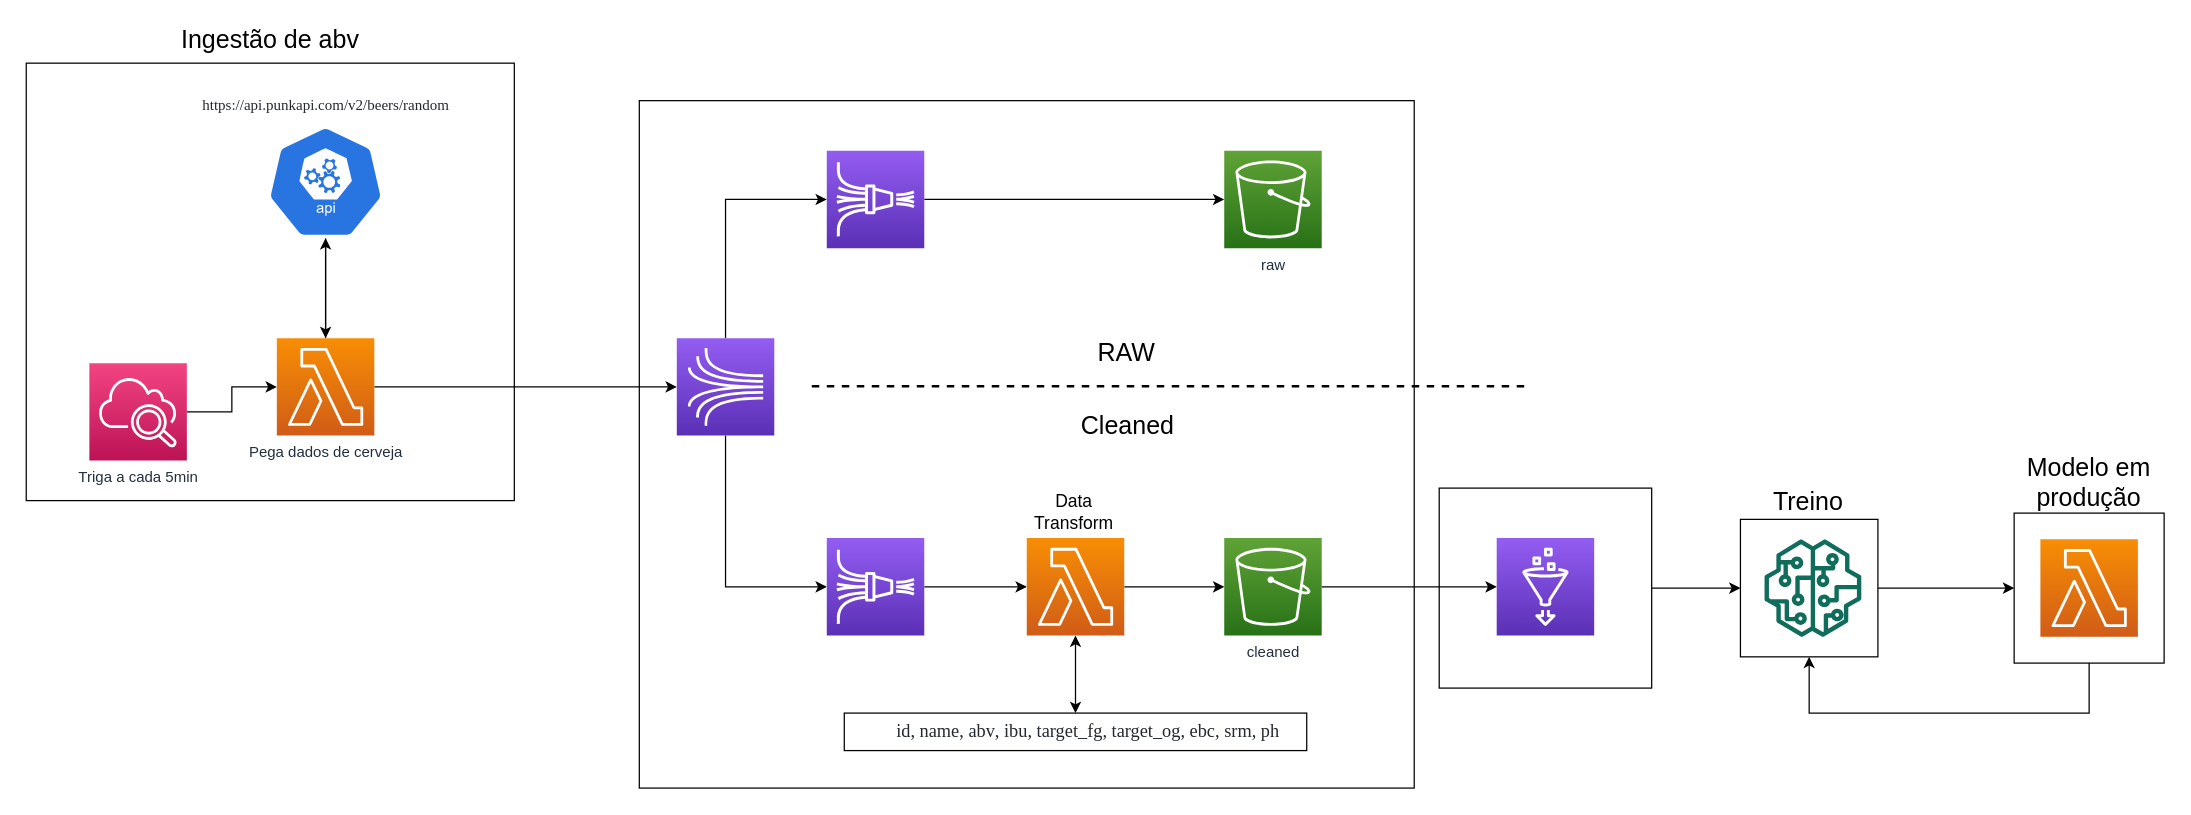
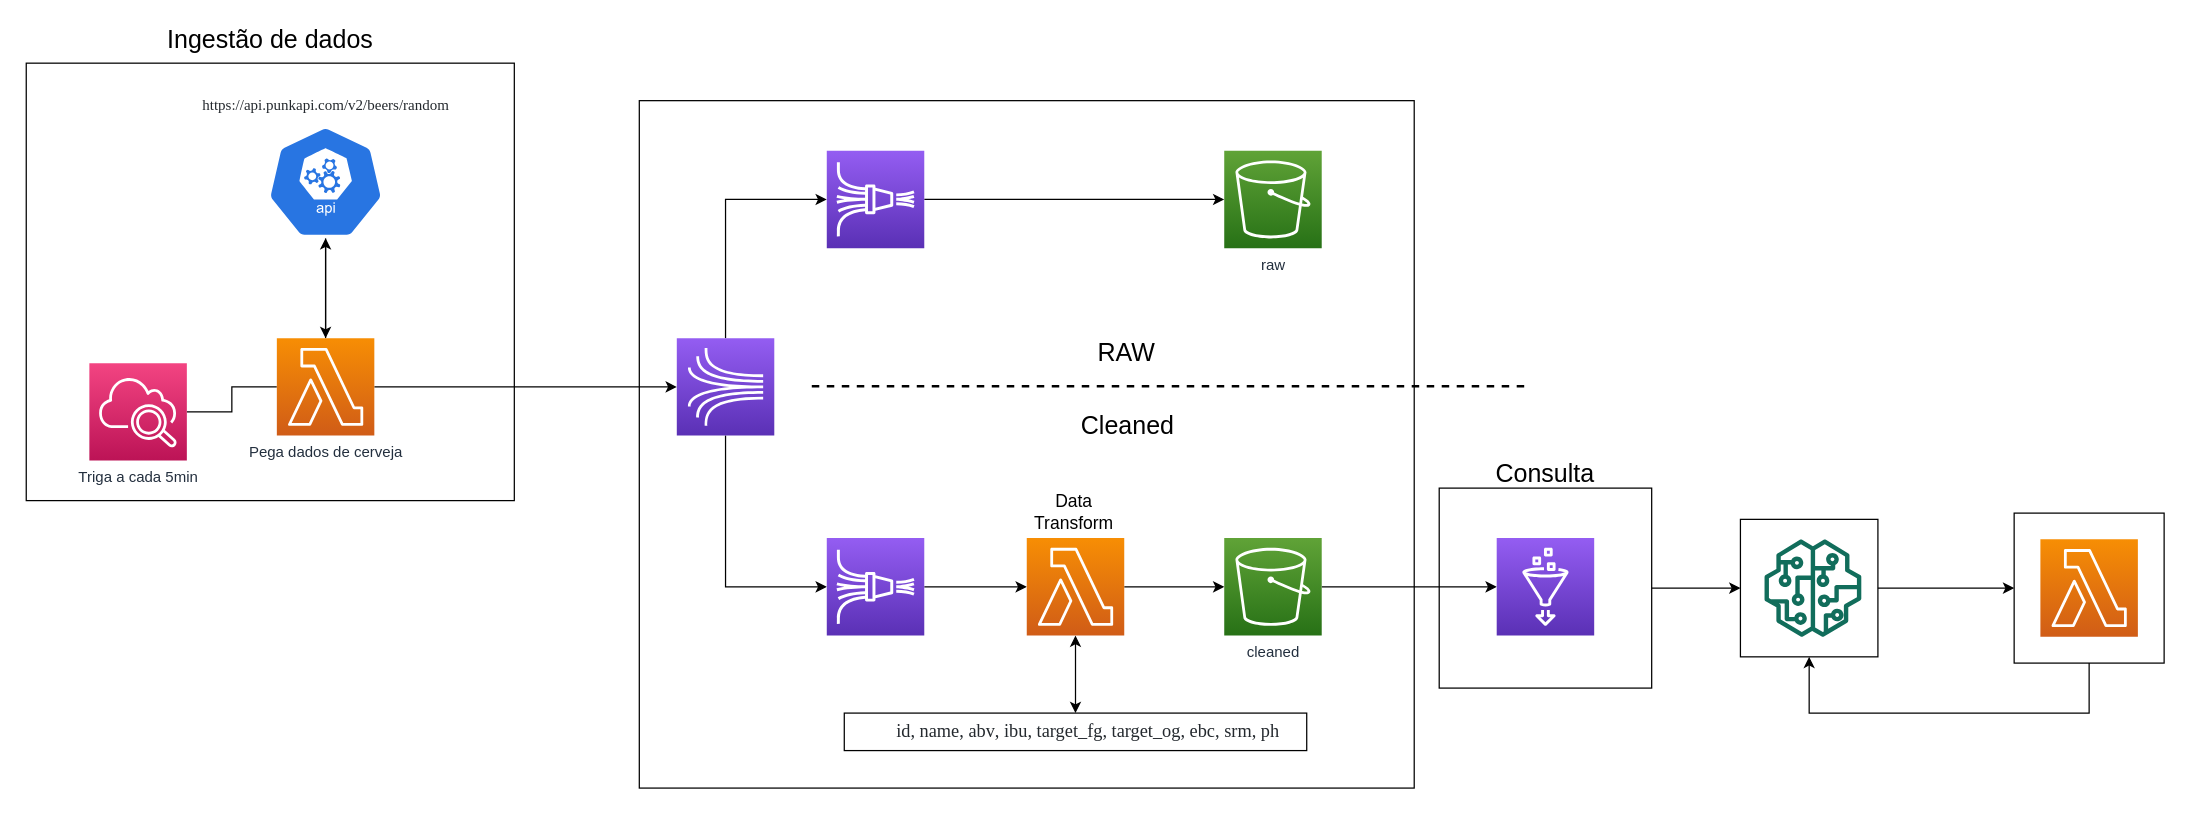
(271, 38) -> (271, 38)
(267, 387) -> (270, 387)
none -> (1546, 473)
(2089, 482) -> none
(1809, 501) -> none
